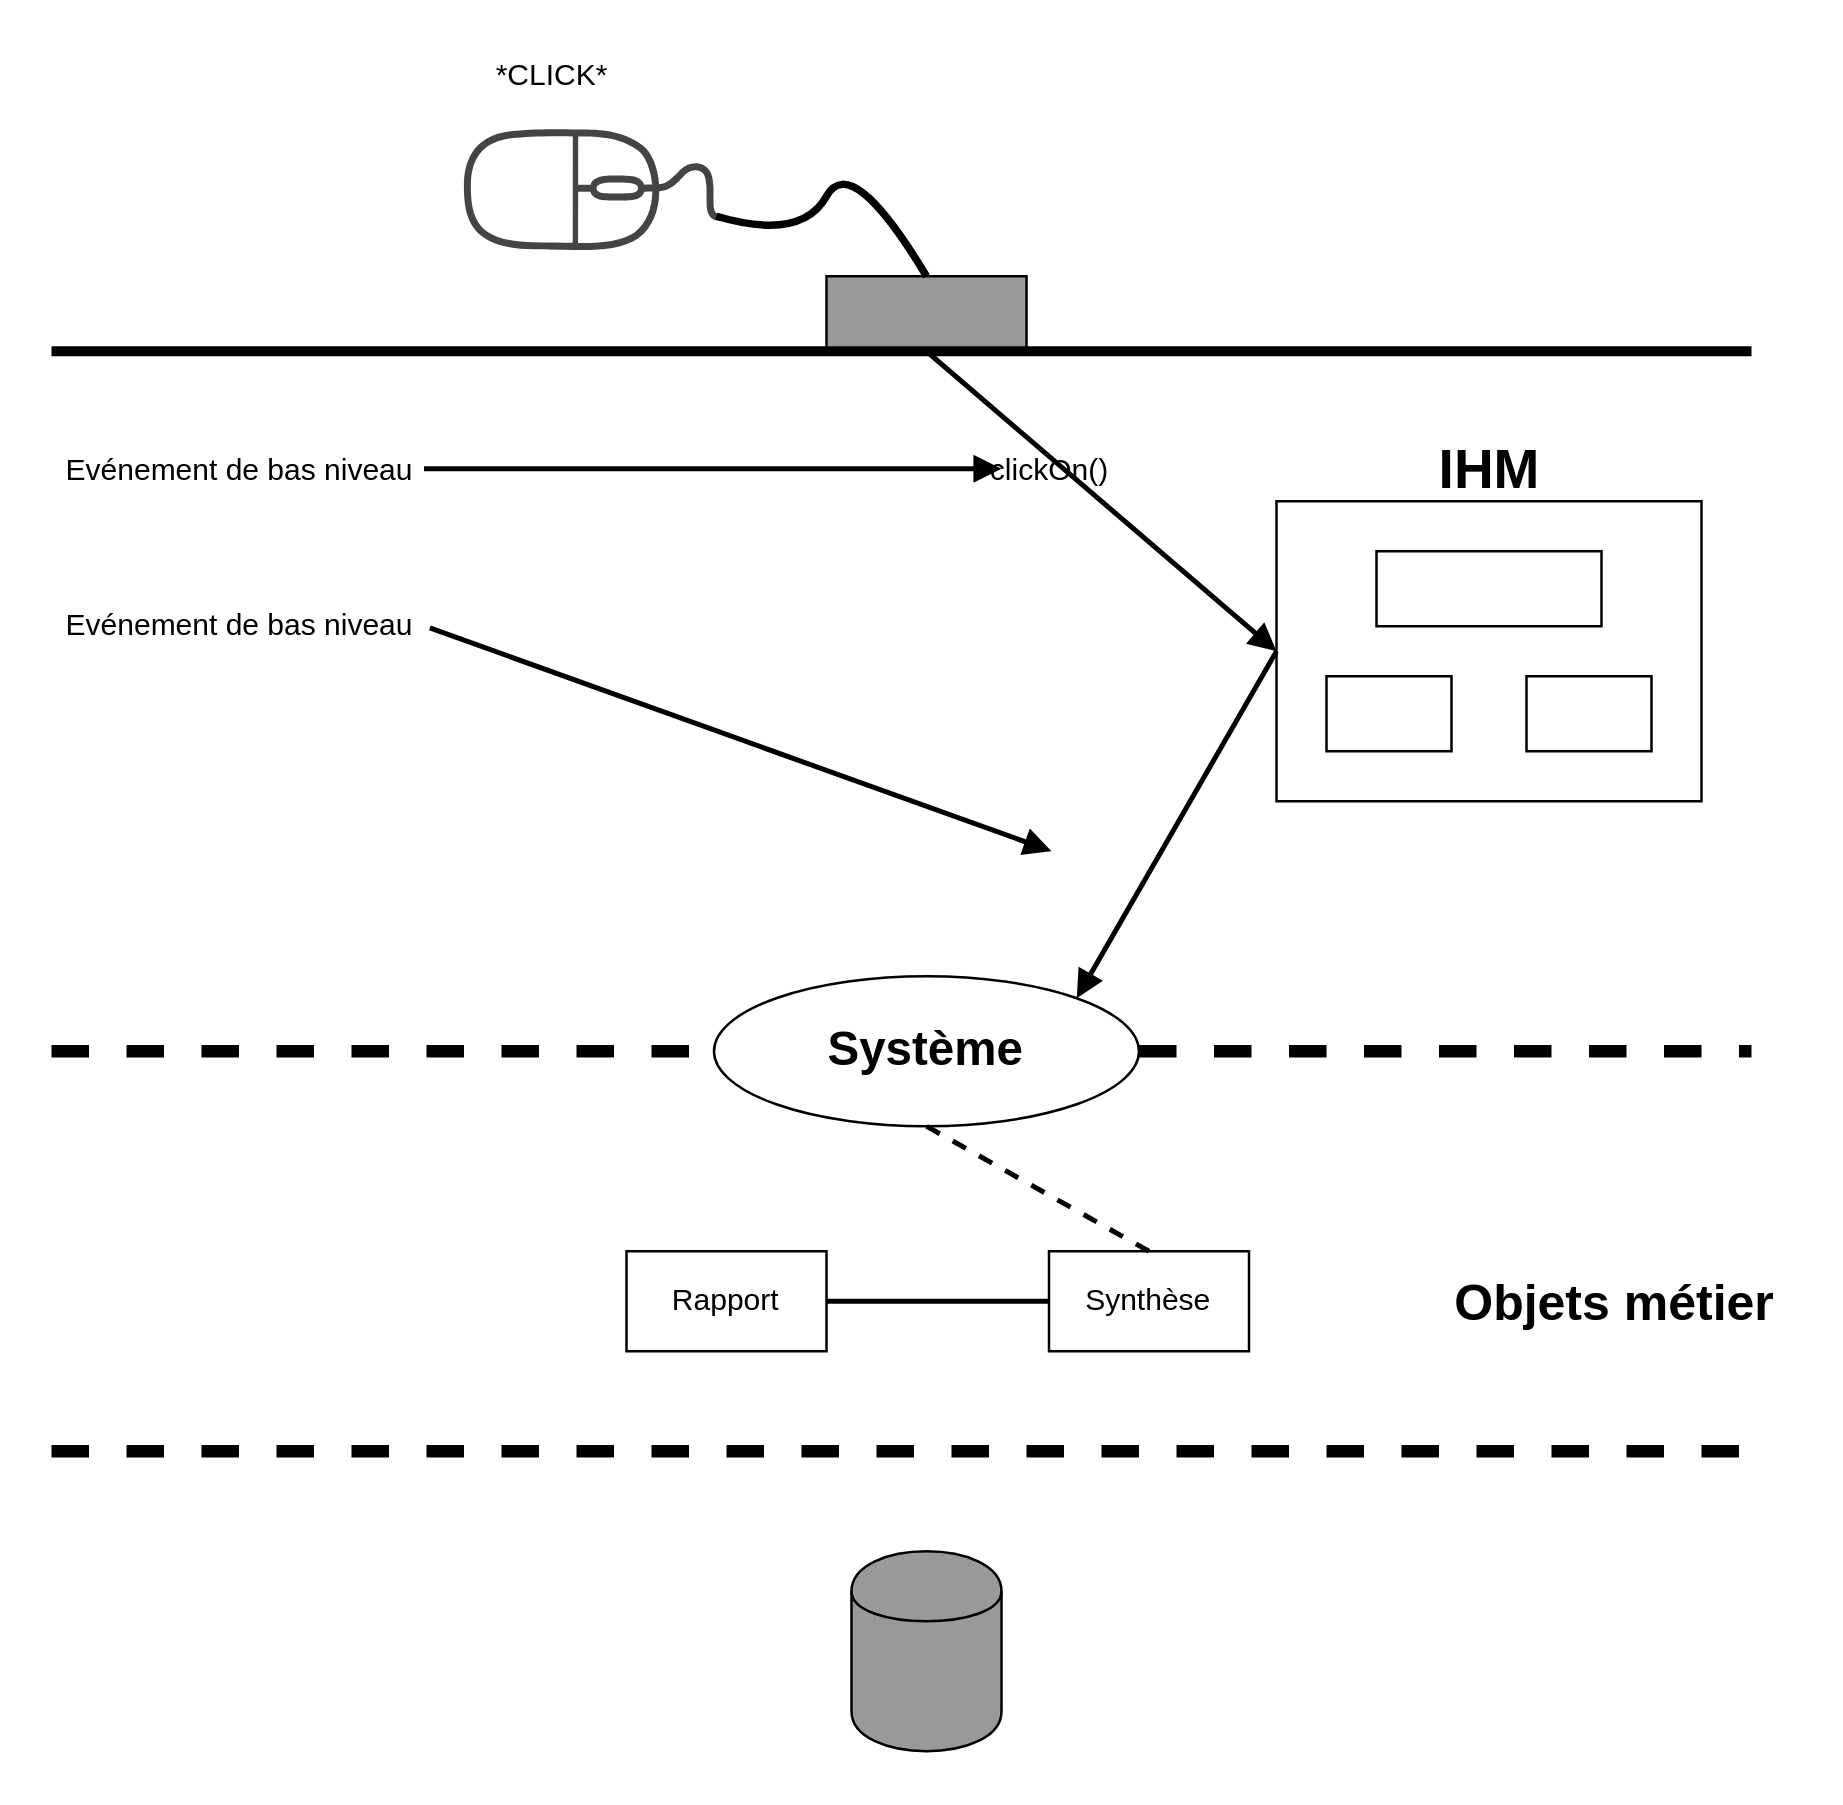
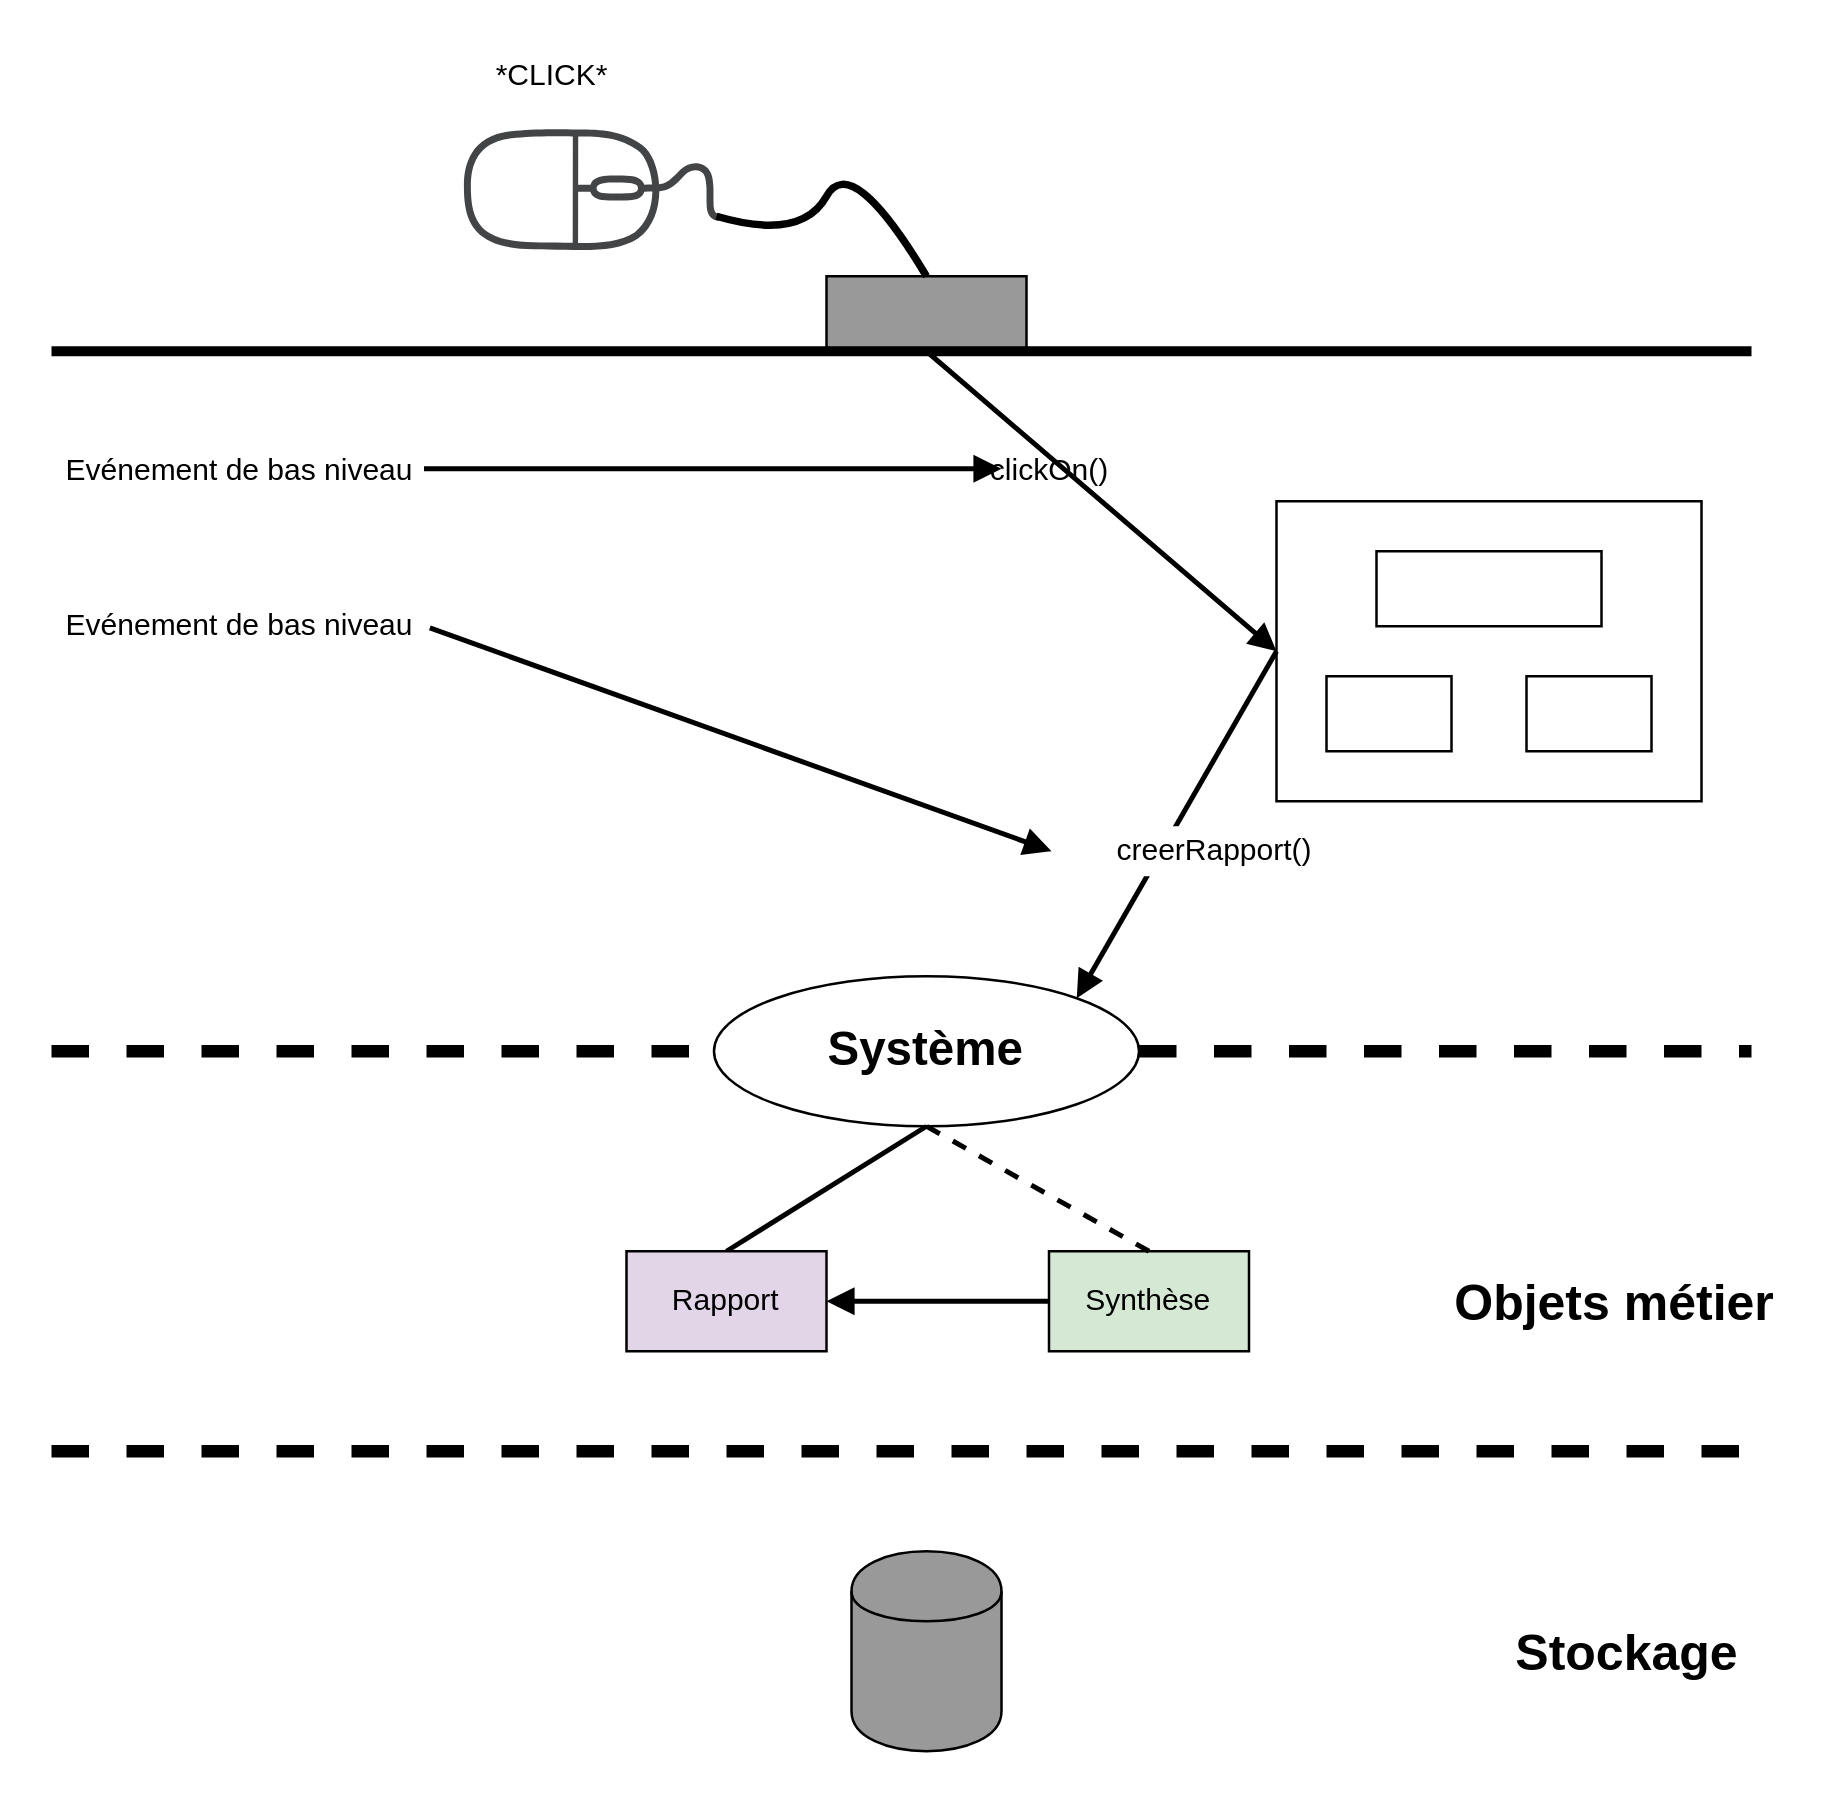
(1489, 471) -> none
none -> (1214, 851)
none -> (825, 1190)
(726, 1301) -> (726, 1301)
(829, 1301) -> (854, 1301)
(1149, 1301) -> (1149, 1301)
none -> (1626, 1651)
